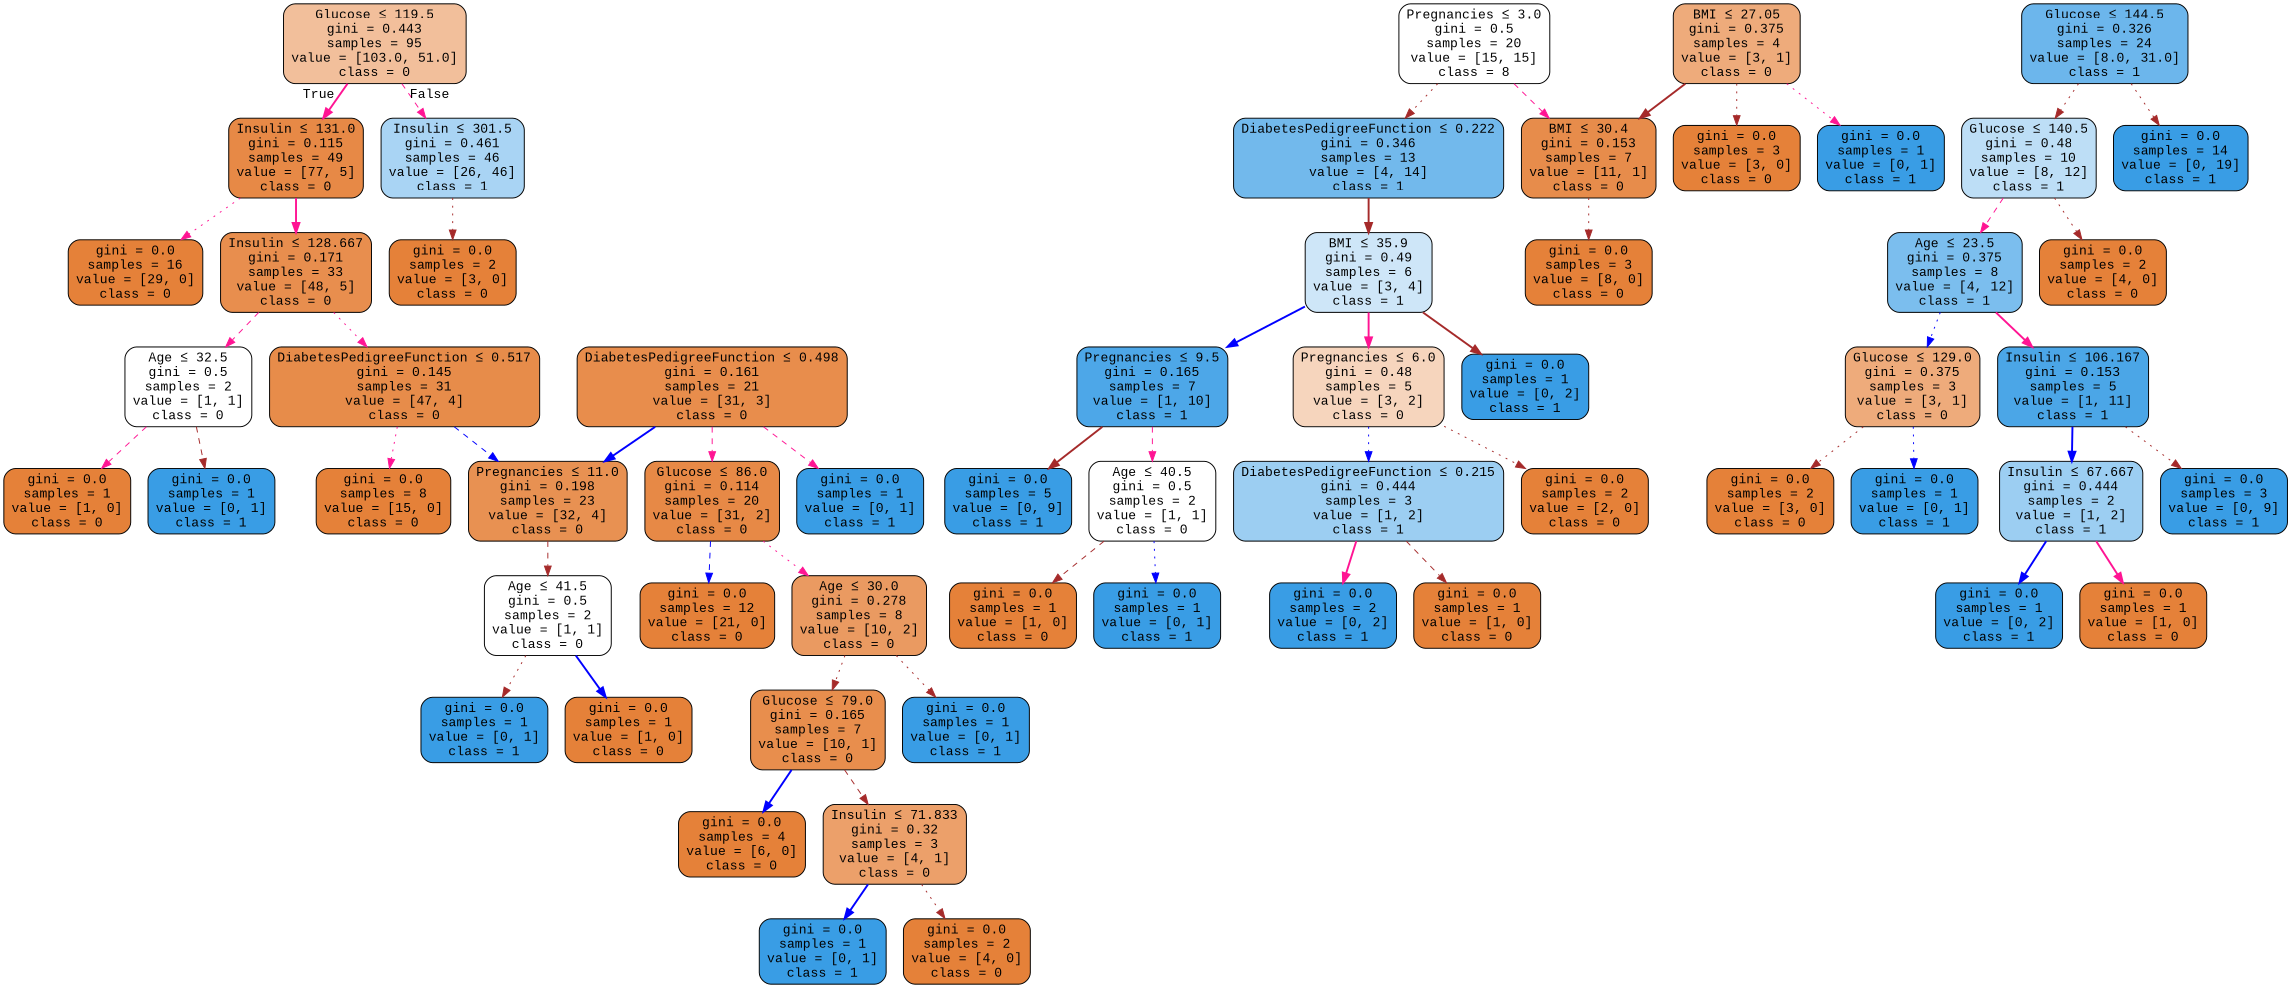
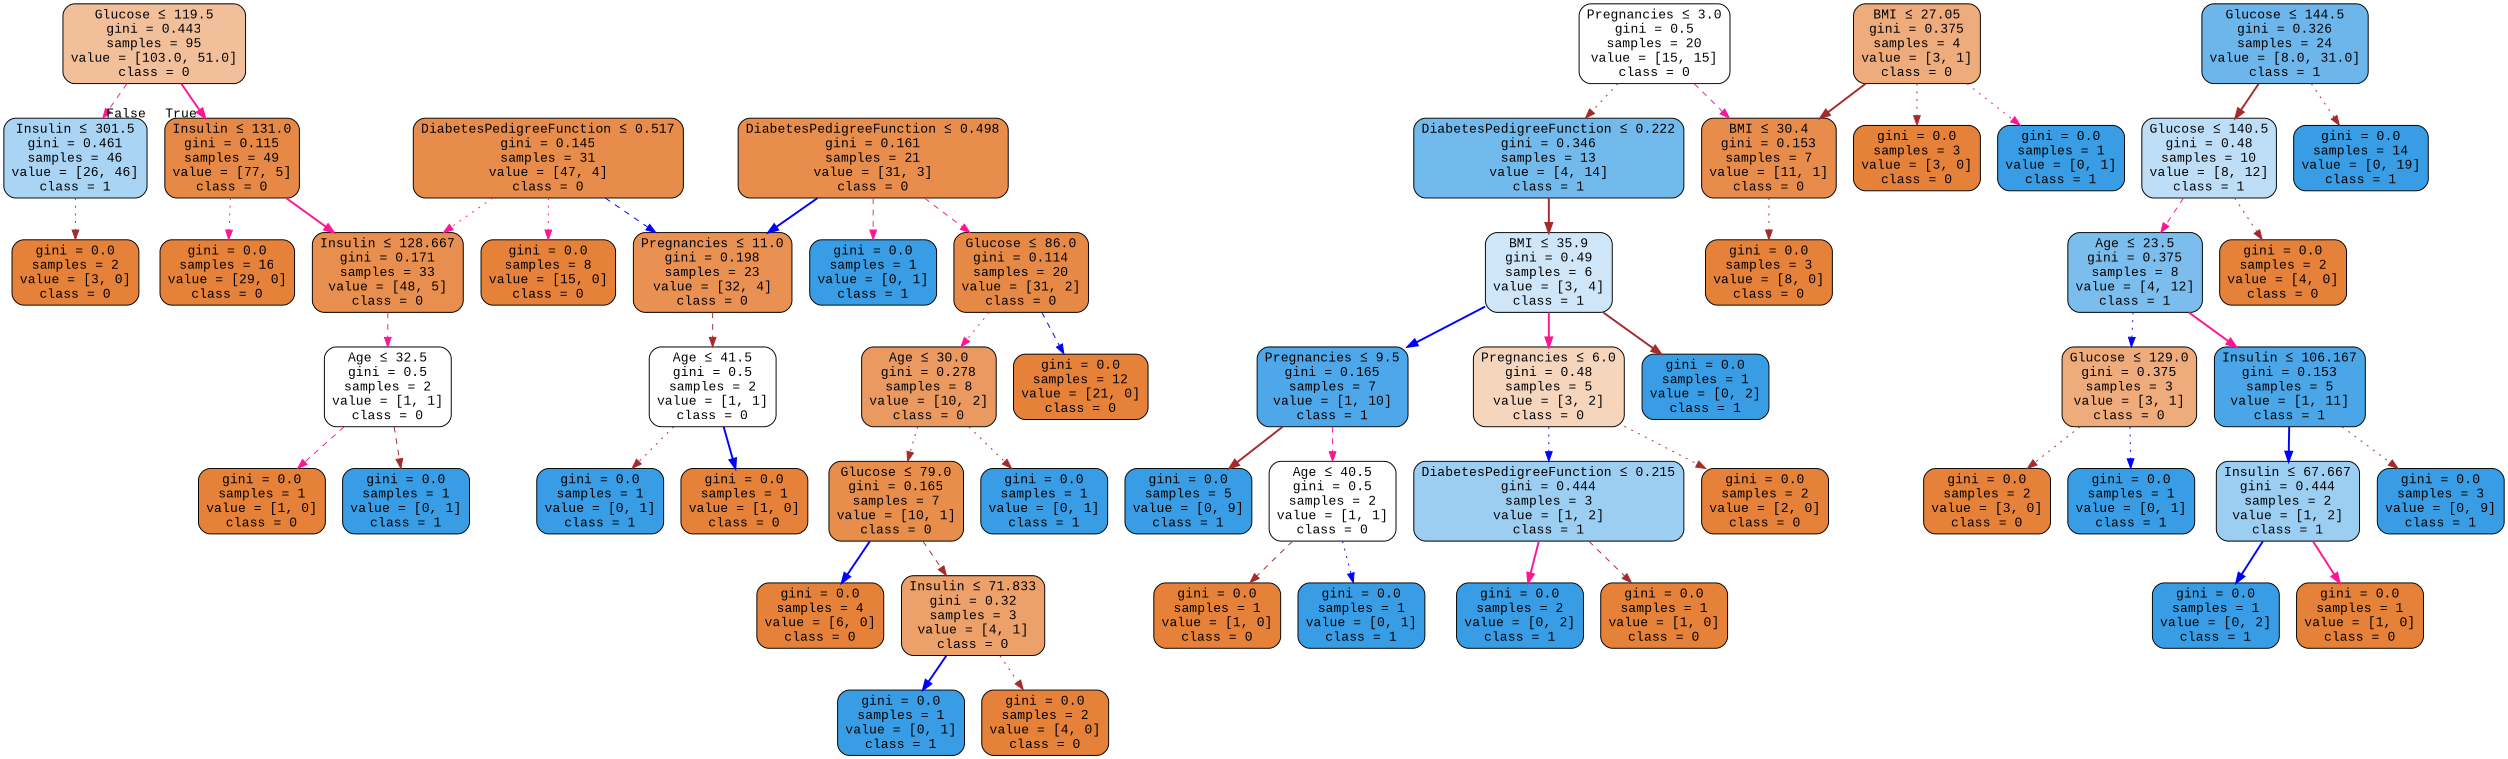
(1474, 72) -> (1655, 72)
(2070, 97) -> (2250, 97)
(347, 326) -> (472, 213)
